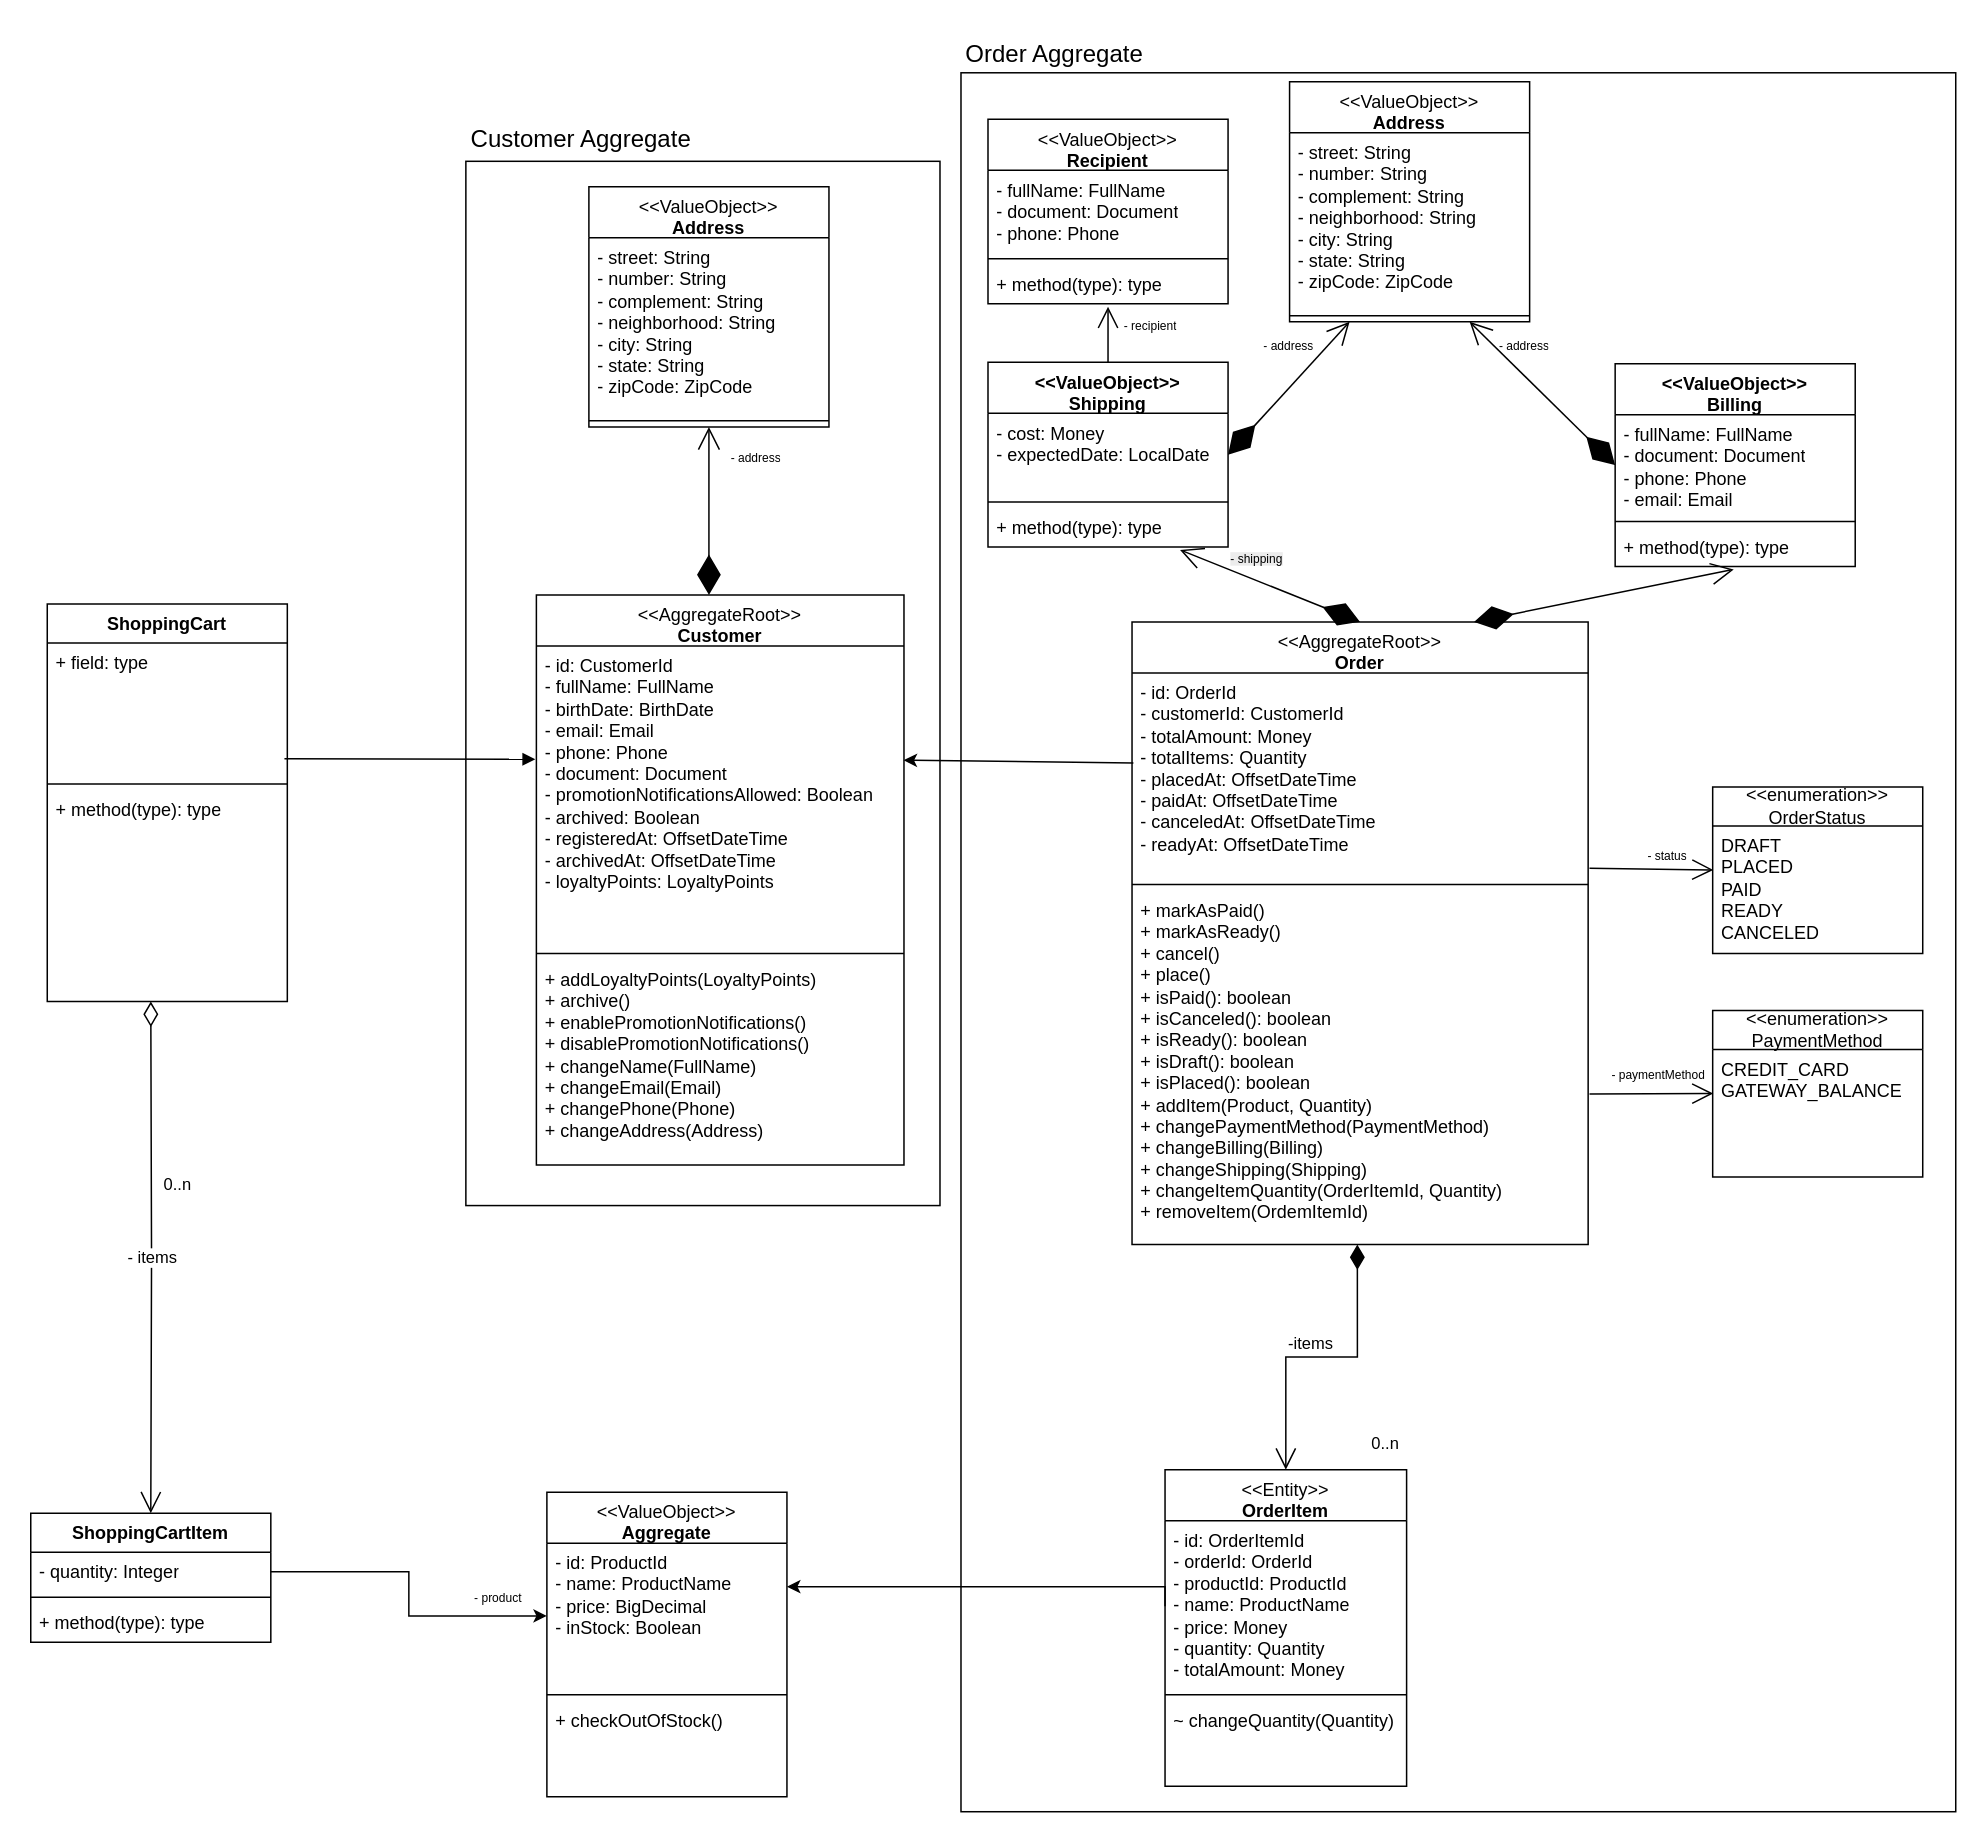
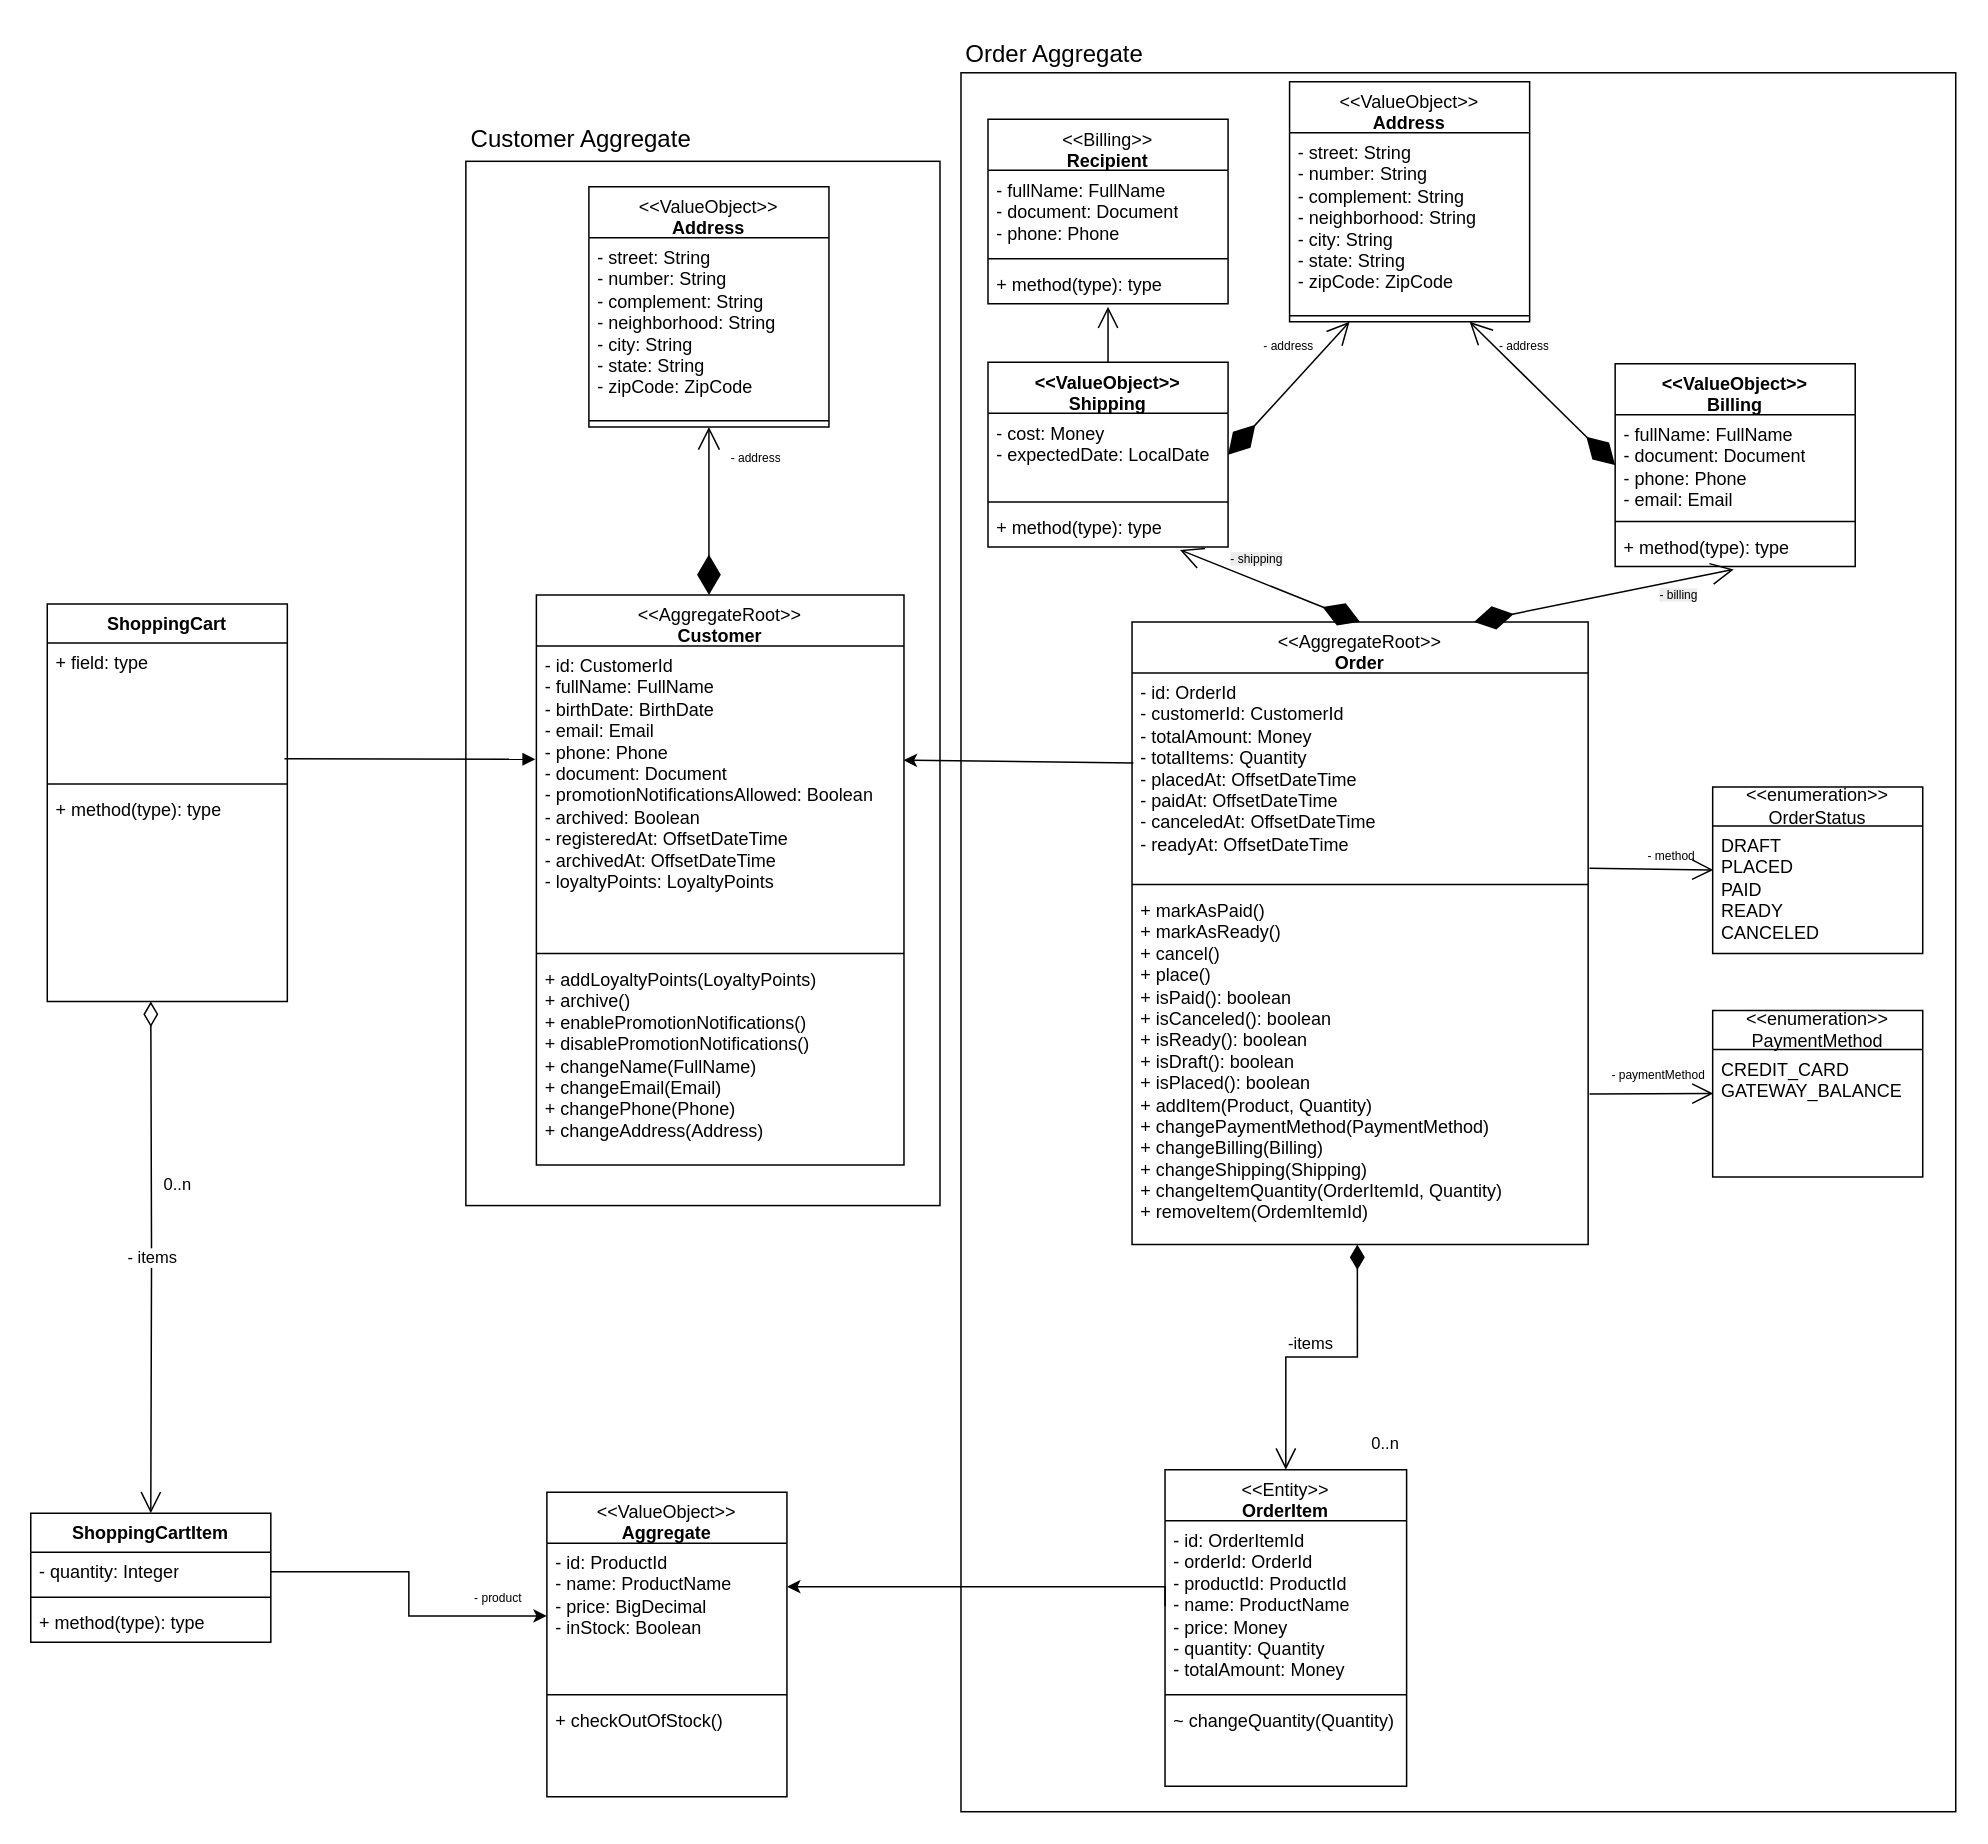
(1108, 151) -> (1108, 151)
(1179, 323) -> none
none -> (1703, 600)
(1673, 857) -> (1673, 857)
